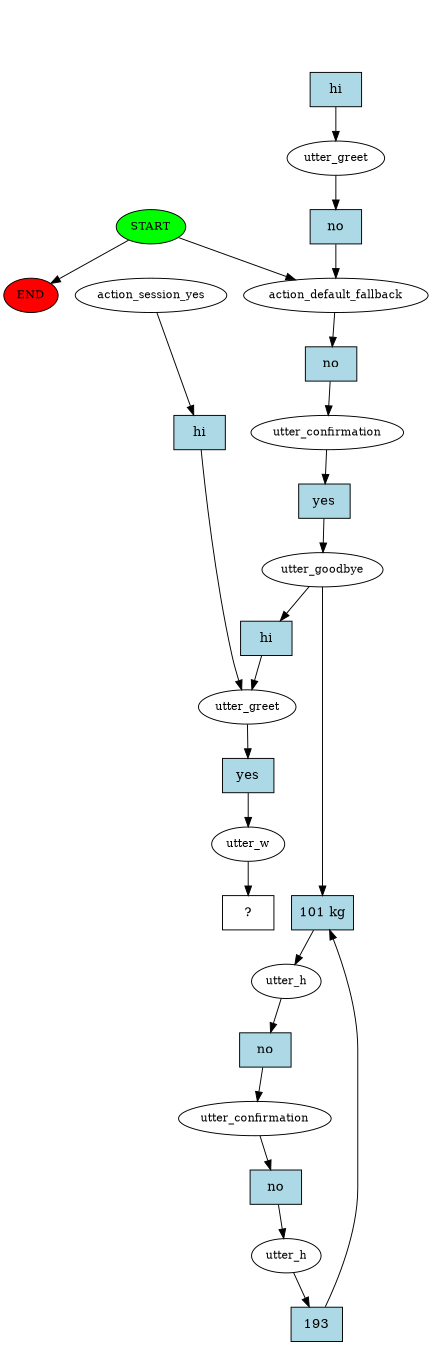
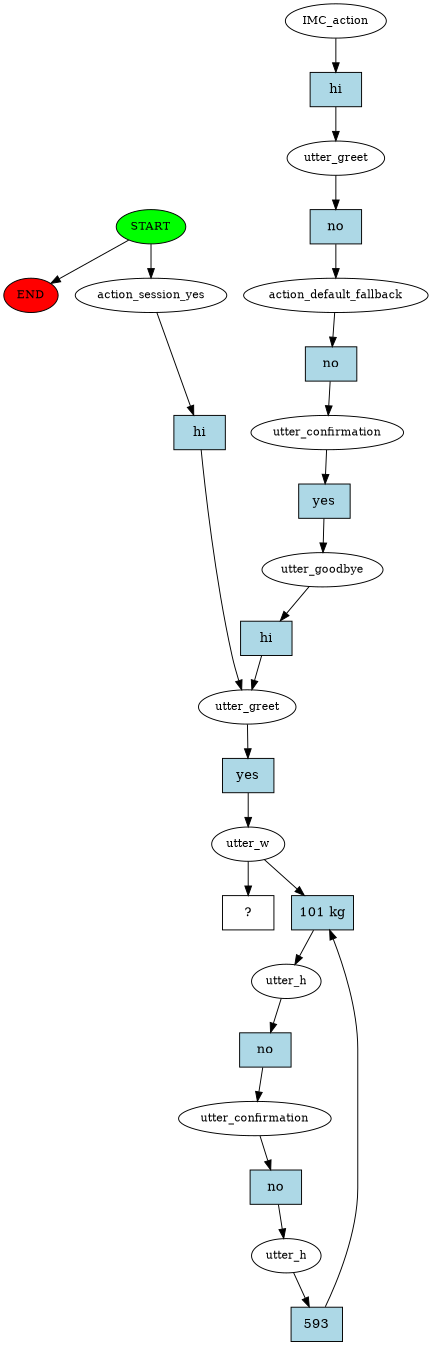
none -> (336, 21)
(232, 257) -> (151, 256)
(323, 736) -> (281, 874)
(317, 1324) -> (317, 1324)
